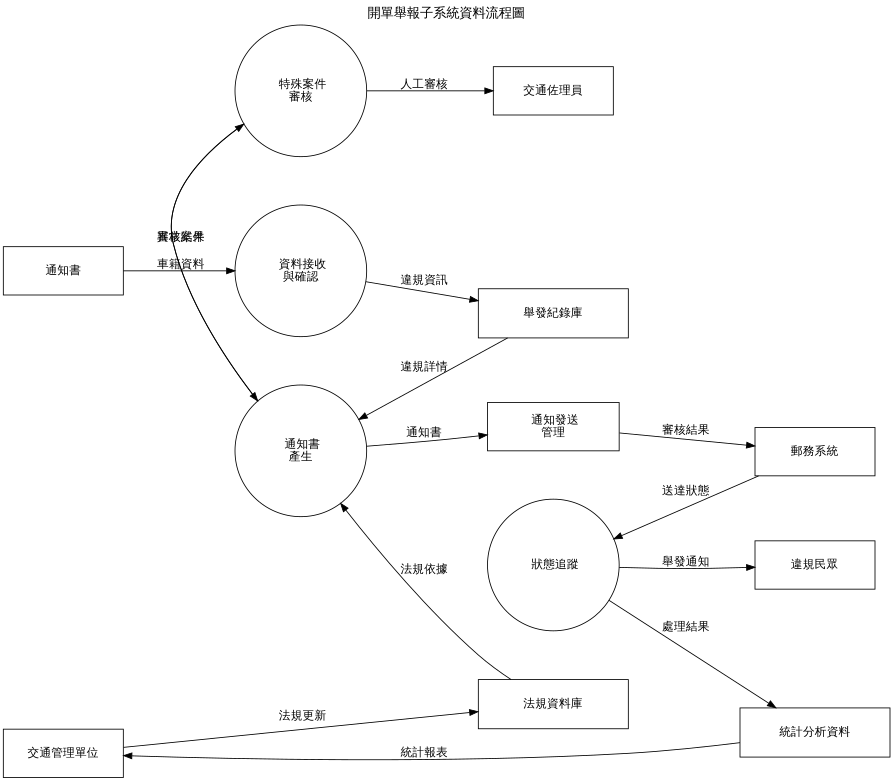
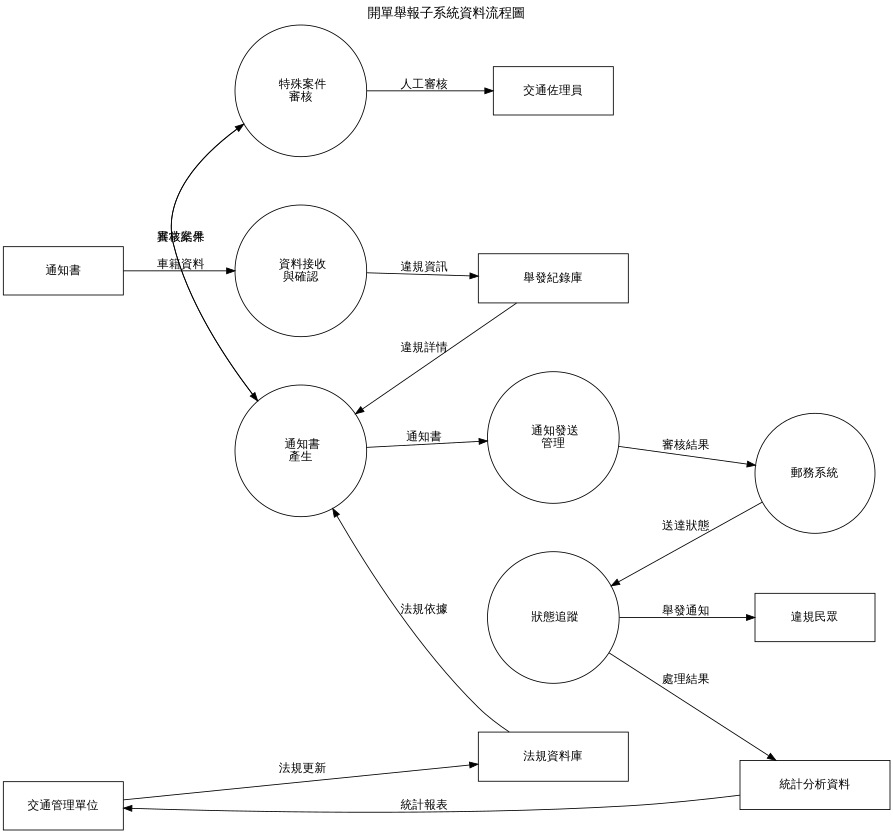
(553, 427) -> (553, 438)
(815, 452) -> (815, 473)
